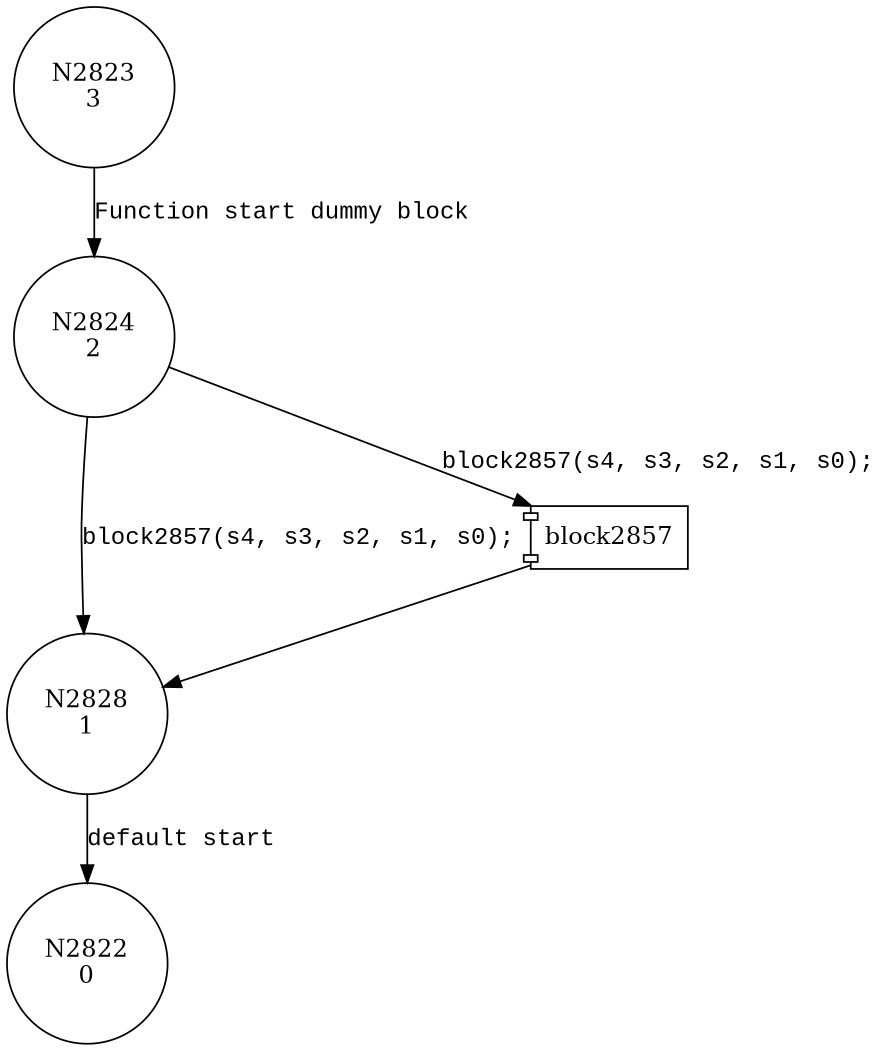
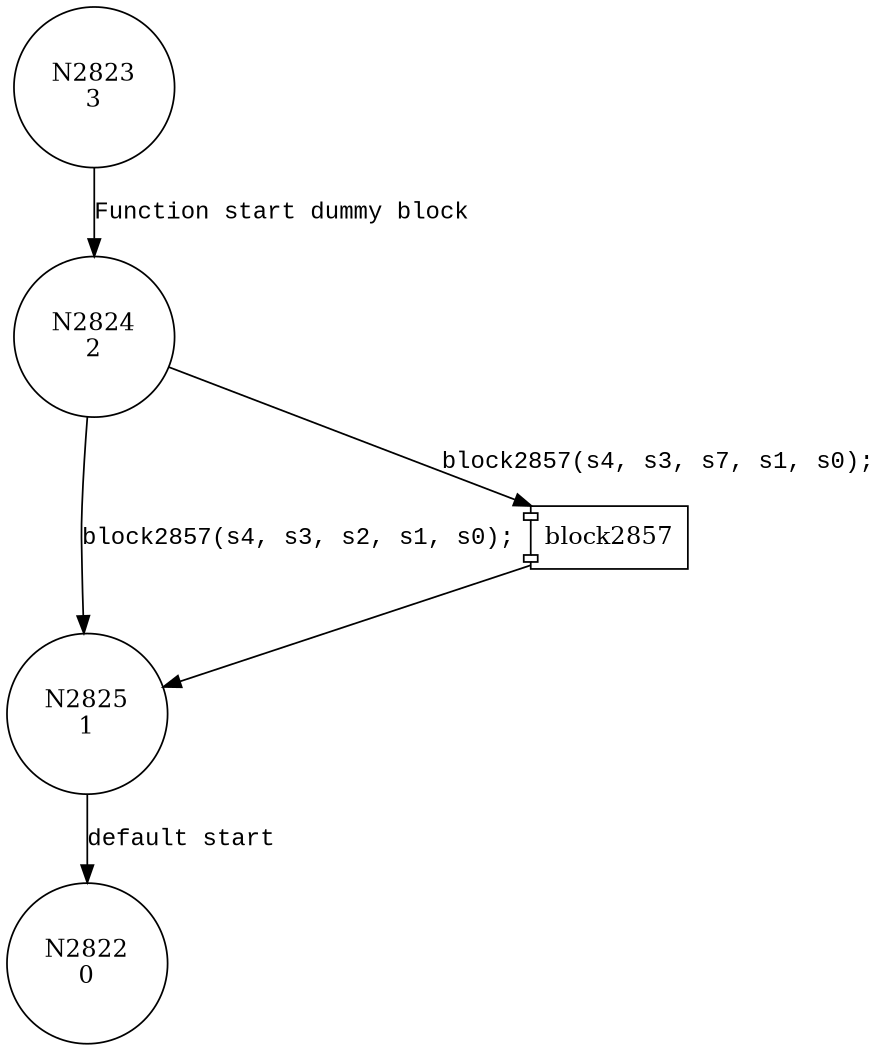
(658, 462) -> (658, 462)
(87, 714) -> (87, 714)
